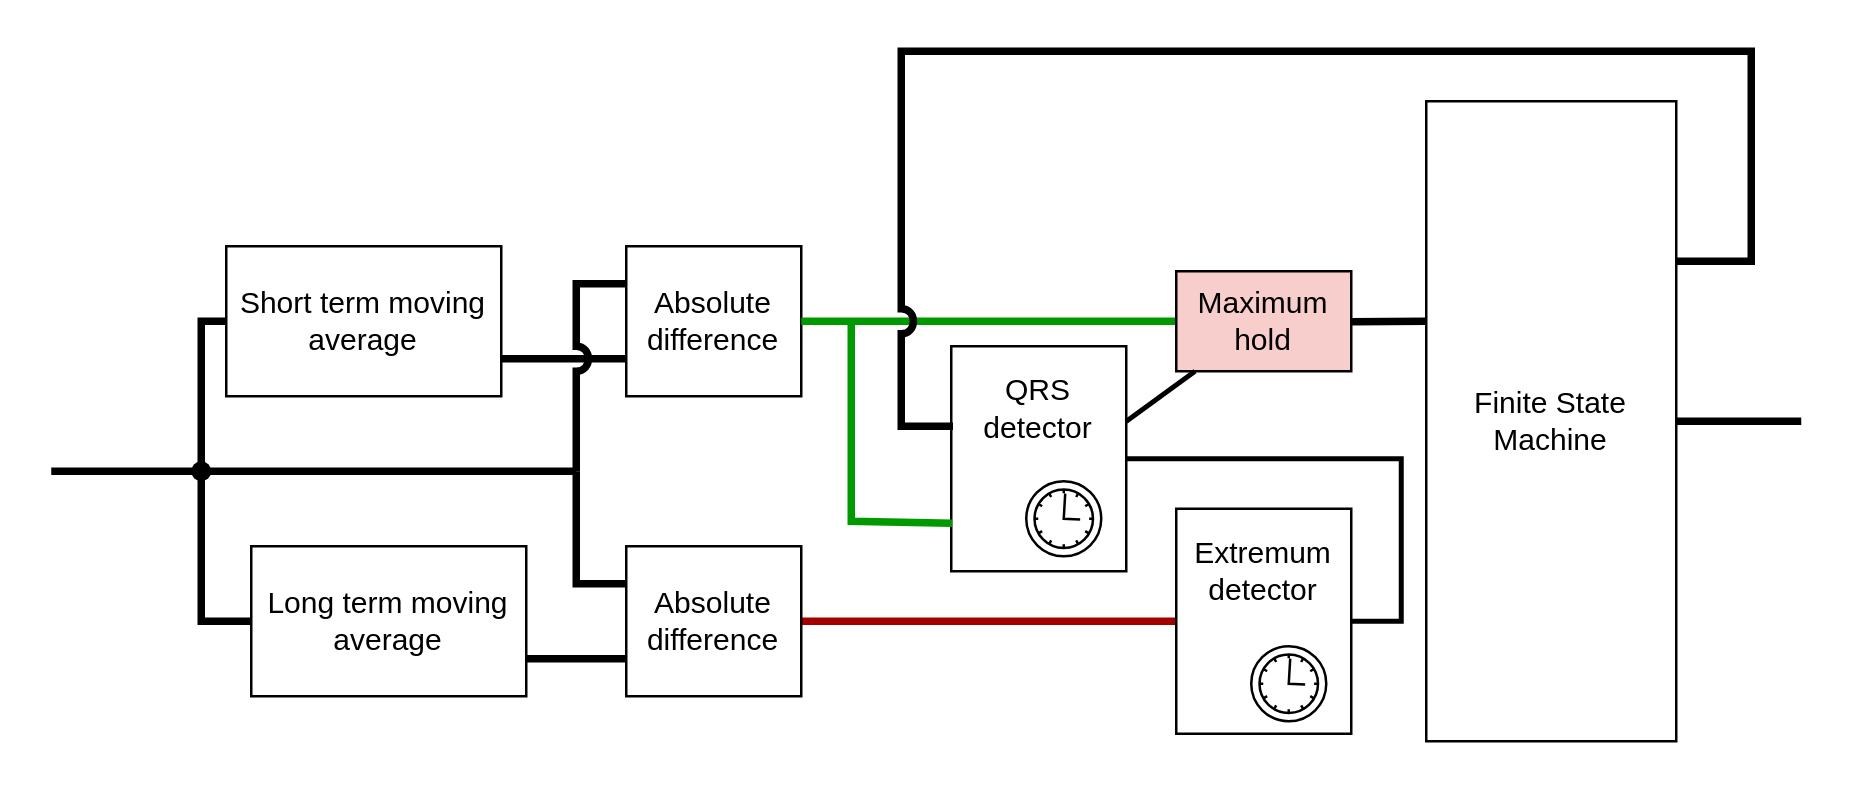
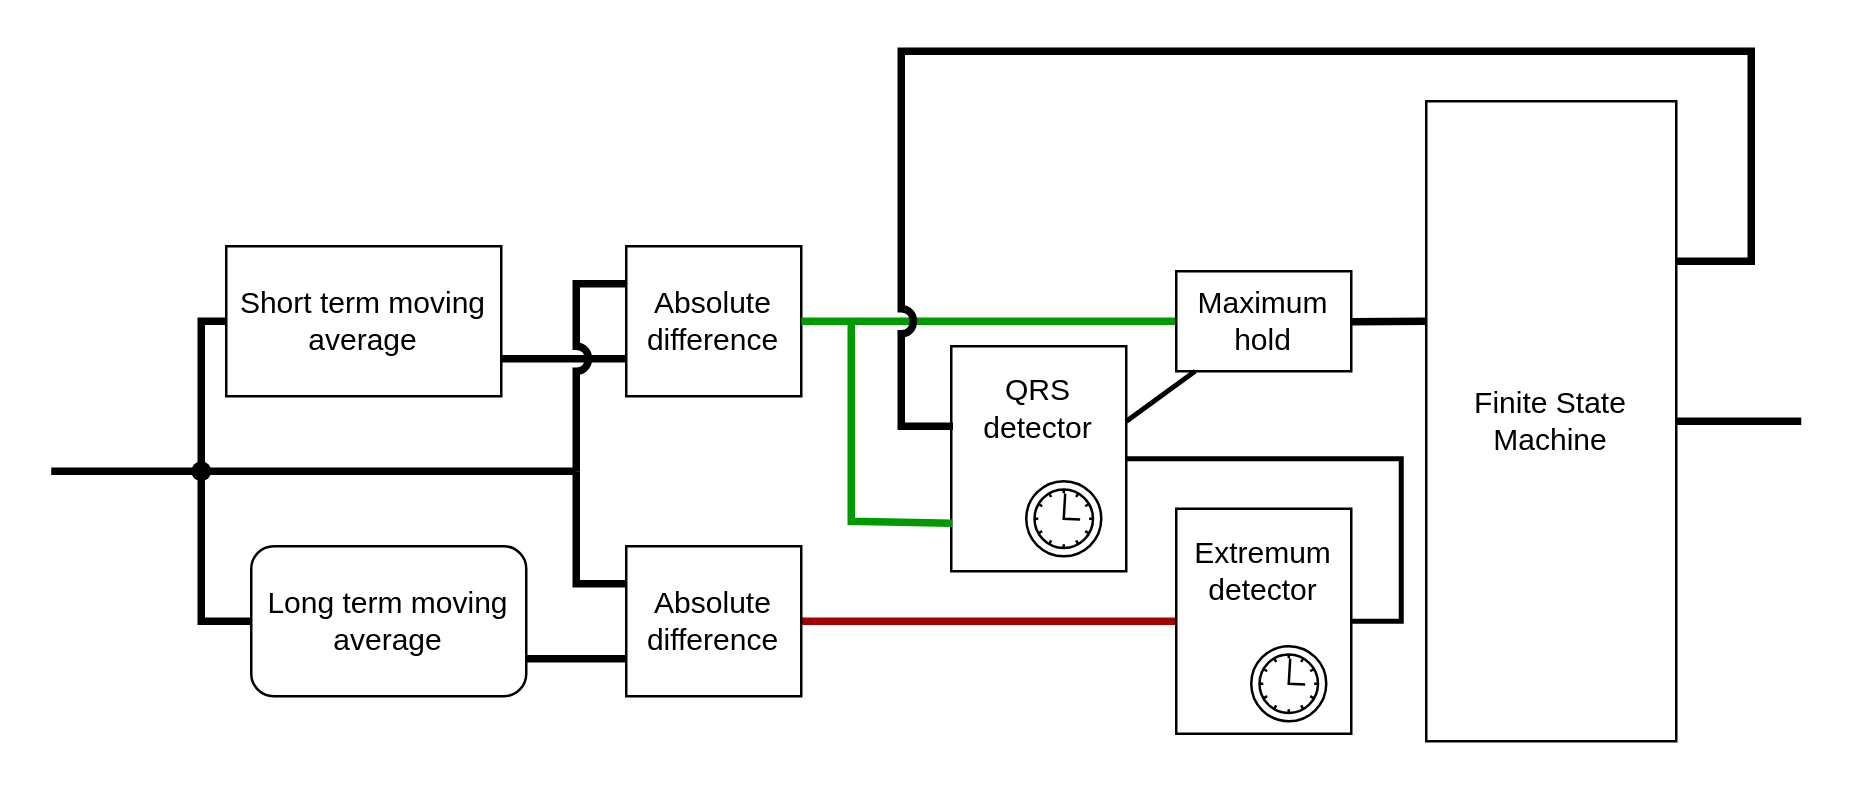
(1264, 321) -> (1264, 321)
(389, 621) -> (389, 621)
